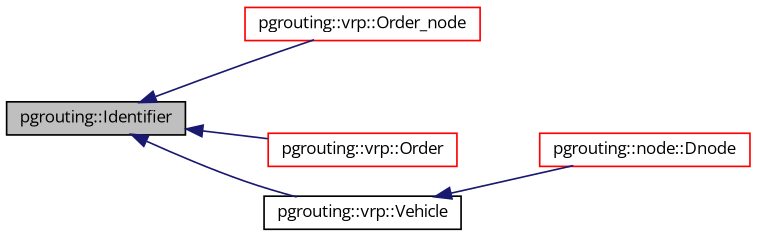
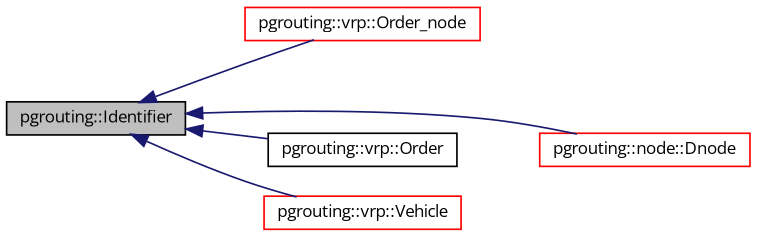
(363, 150) -> (363, 150)
(512, 179) -> (391, 113)
(363, 213) -> (363, 213)
